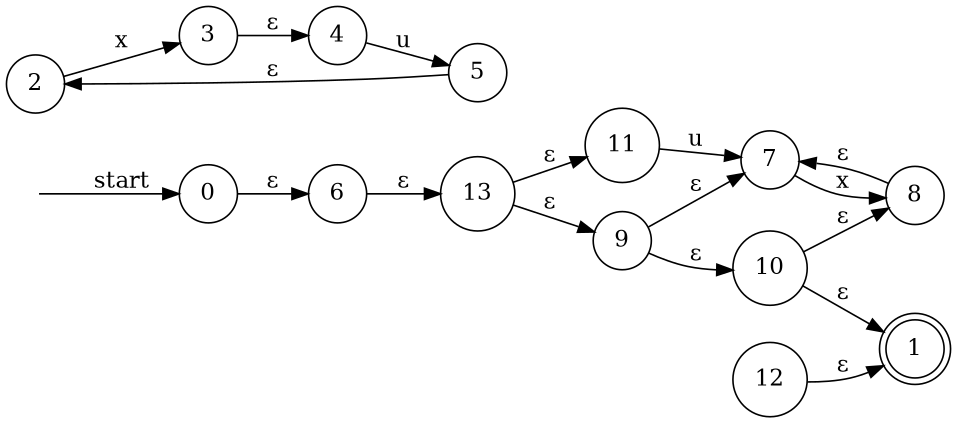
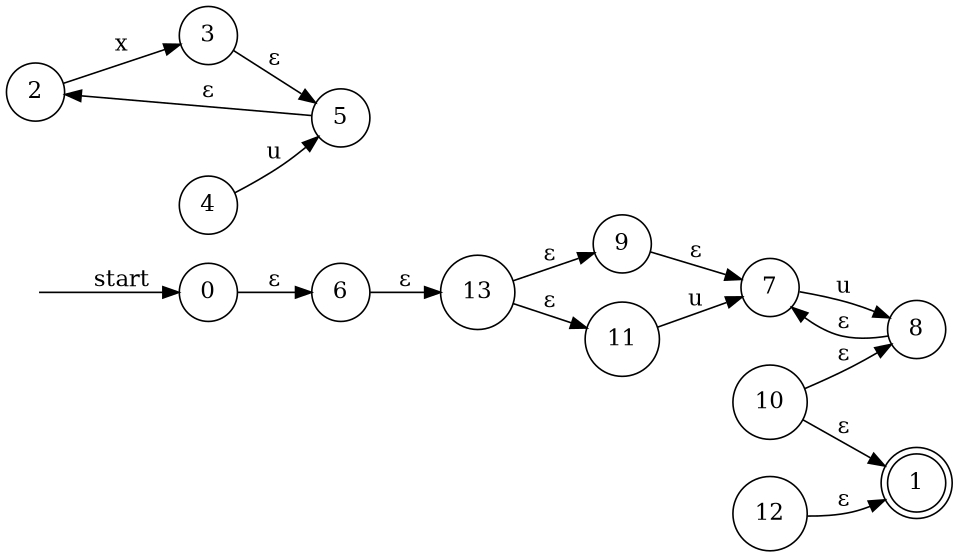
(265, 36) -> (268, 72)
(843, 182) -> (844, 287)
(682, 265) -> none
